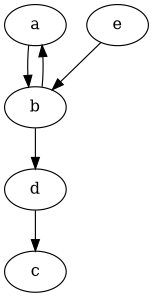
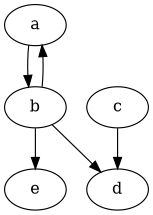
(81, 62) -> (35, 143)
(35, 225) -> (118, 143)
